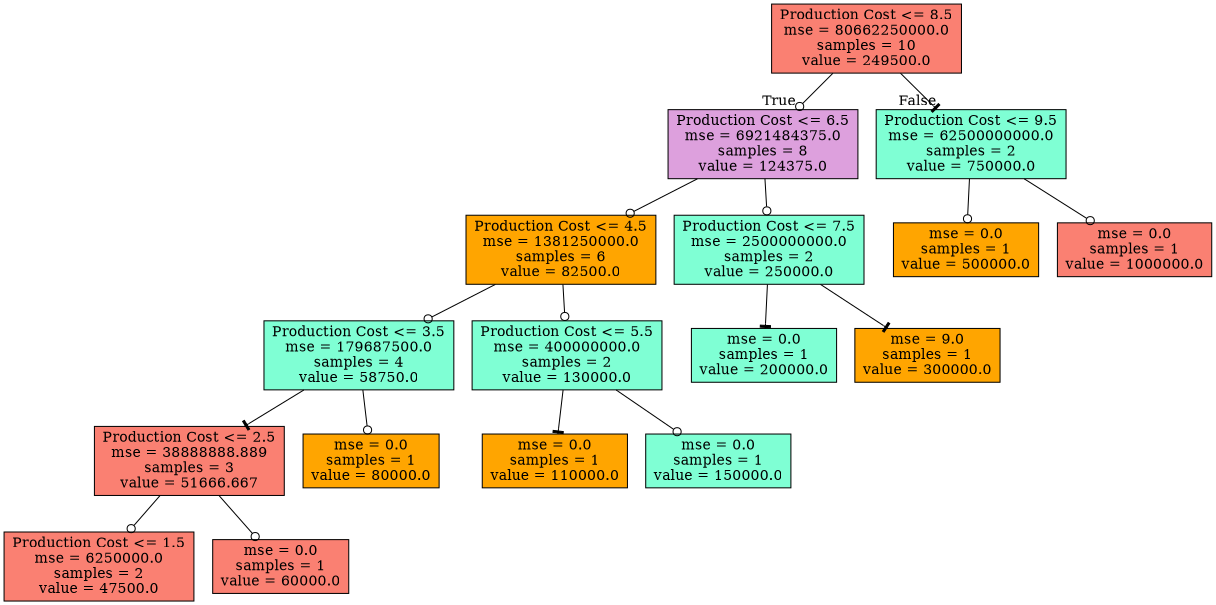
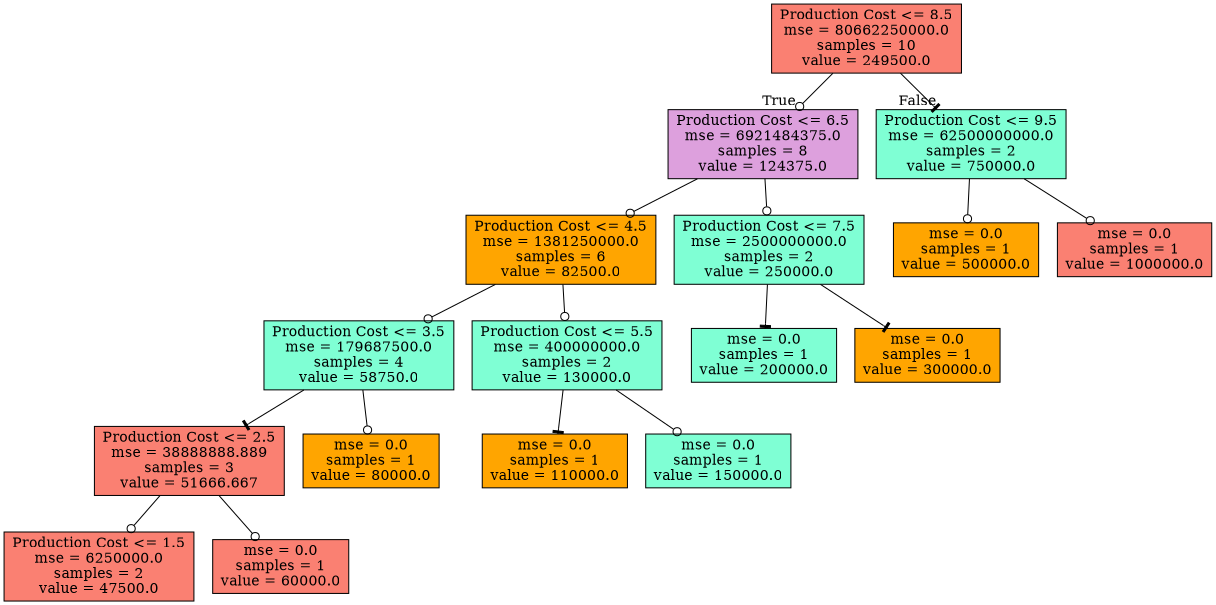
(927, 355) -> (927, 355)
